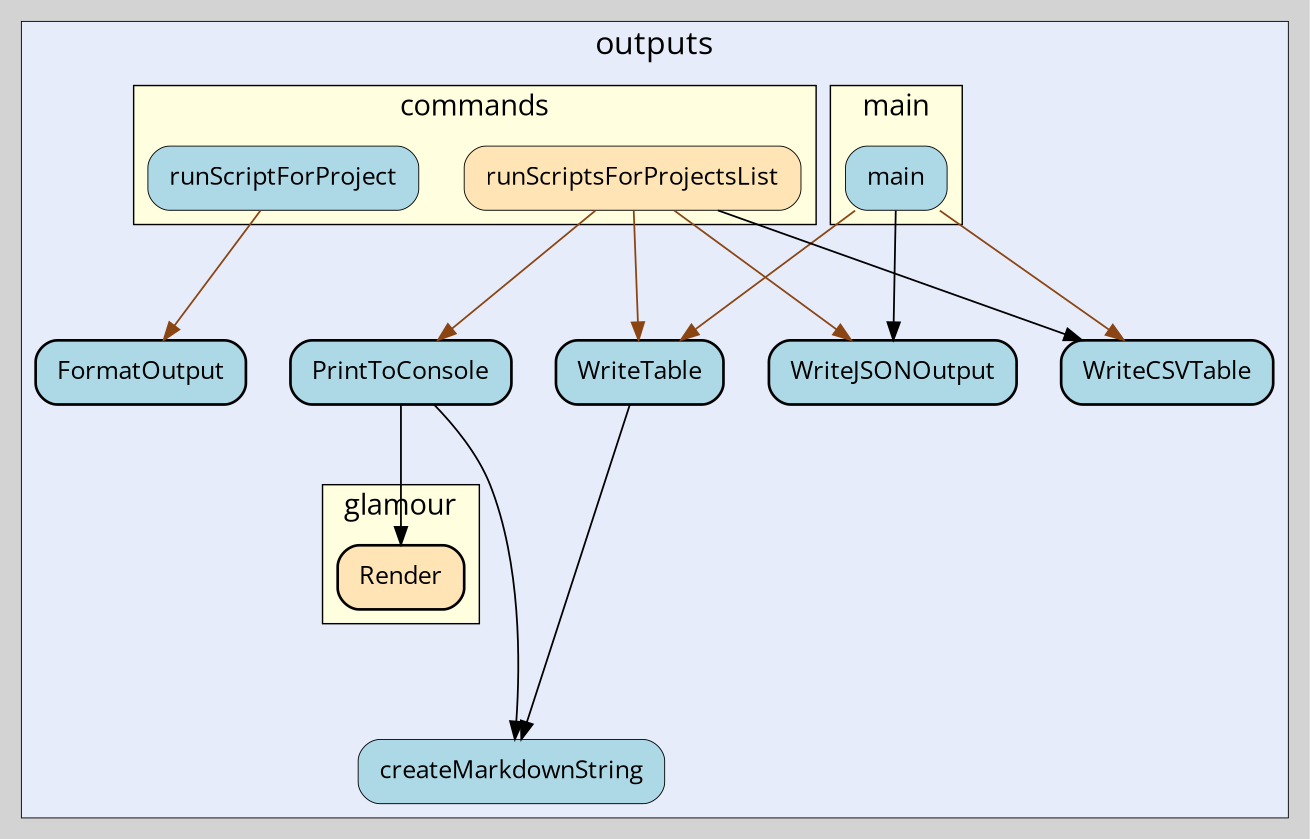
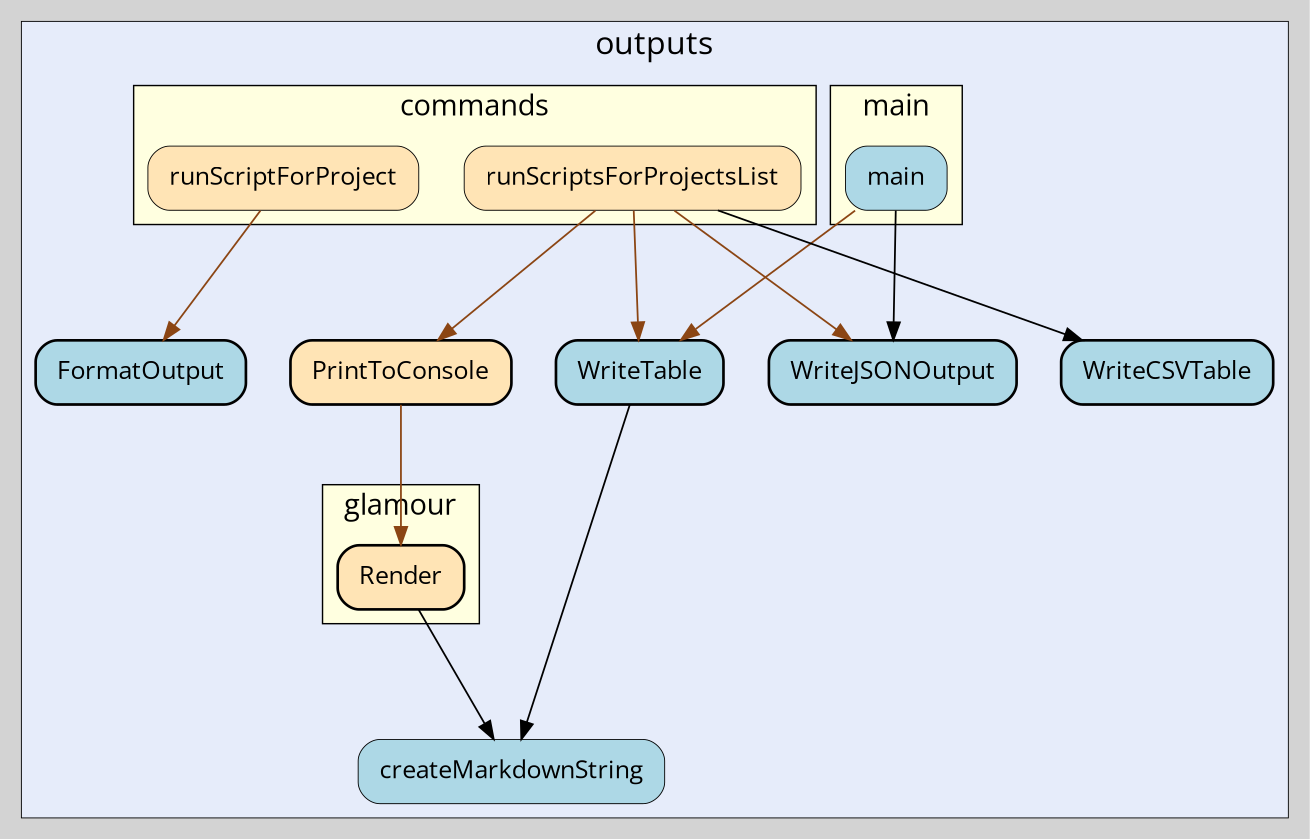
(283, 178) -> (283, 178)
(1024, 270) -> none
(401, 372) -> (401, 372)
(401, 466) -> (401, 466)
(509, 553) -> (452, 667)
